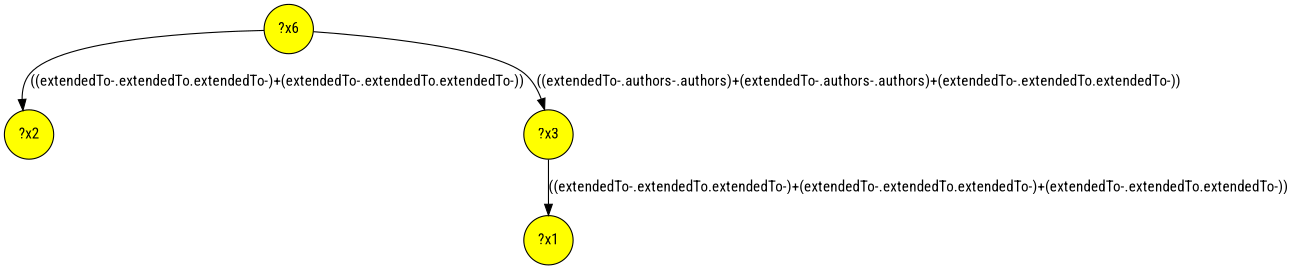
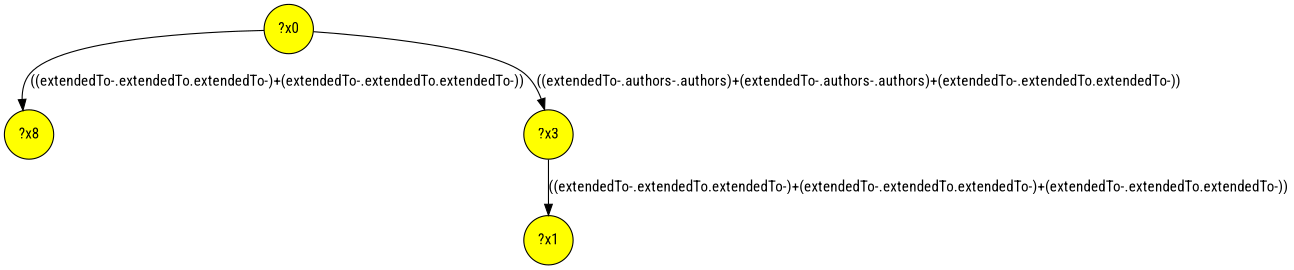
(289, 29) -> (289, 29)
(29, 135) -> (29, 135)
